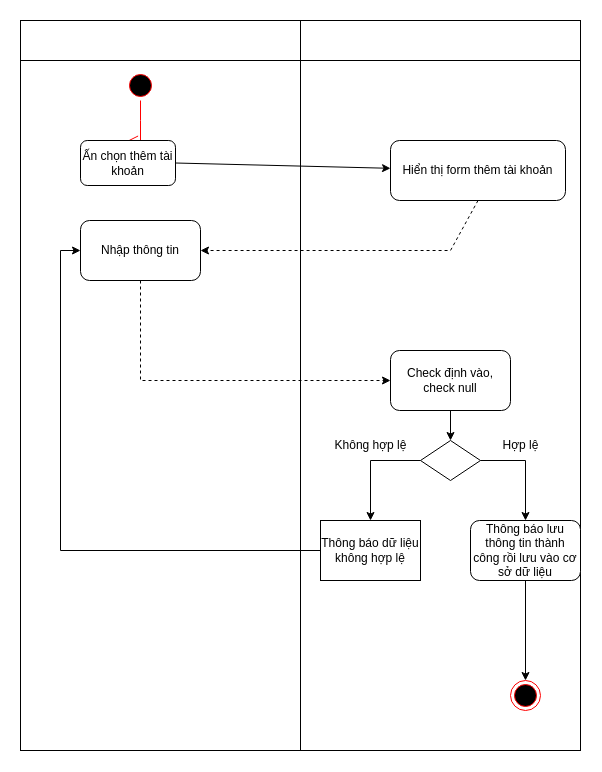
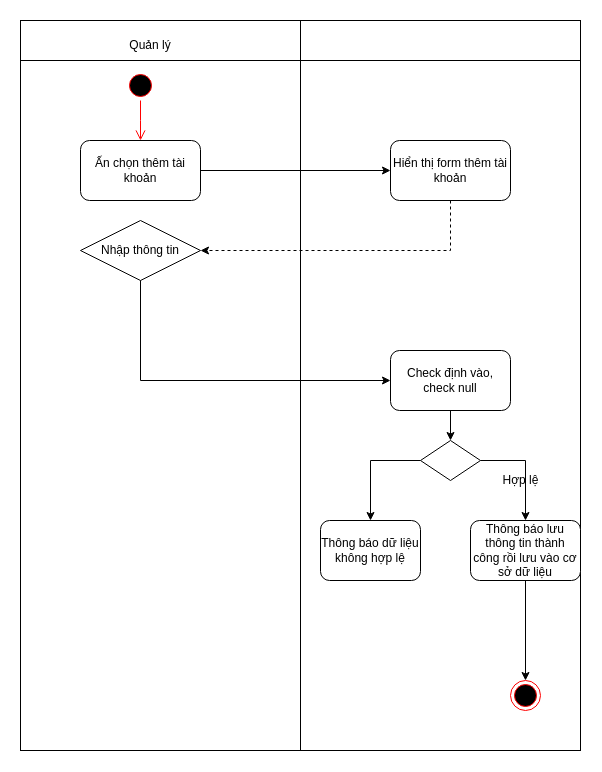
none -> (151, 46)
(128, 163) -> (141, 171)
(478, 171) -> (451, 171)
(141, 251) -> (141, 251)
(212, 381) -> (212, 381)
(371, 446) -> none
(521, 446) -> (521, 481)
(61, 525) -> none
(371, 551) -> (371, 551)
